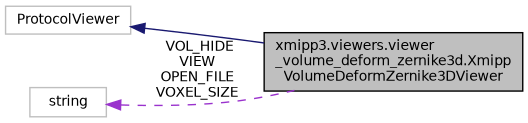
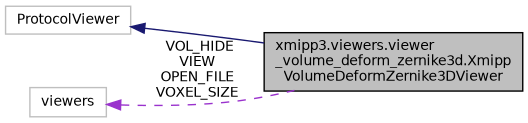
(68, 102) -> (68, 102)
